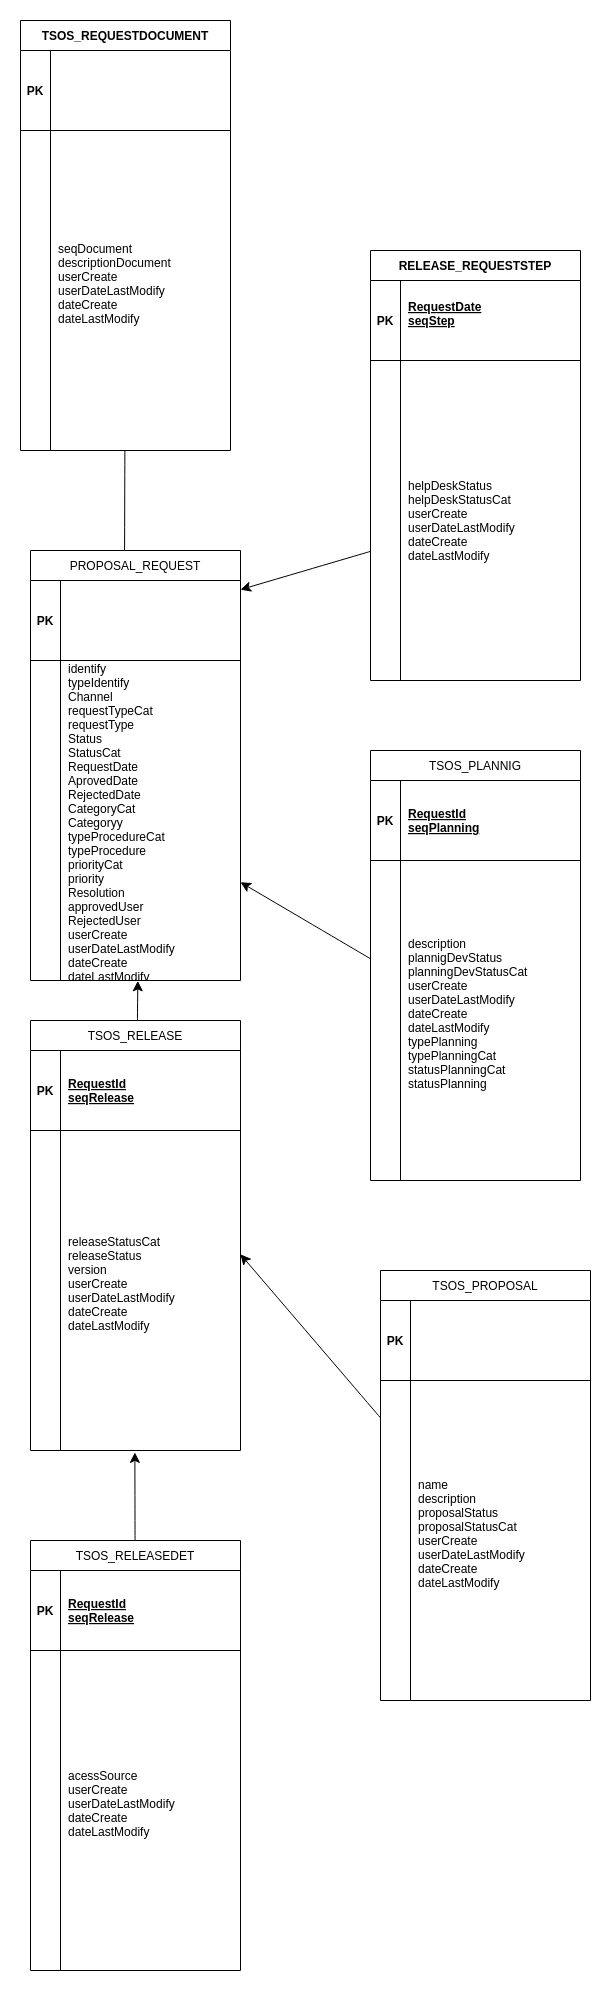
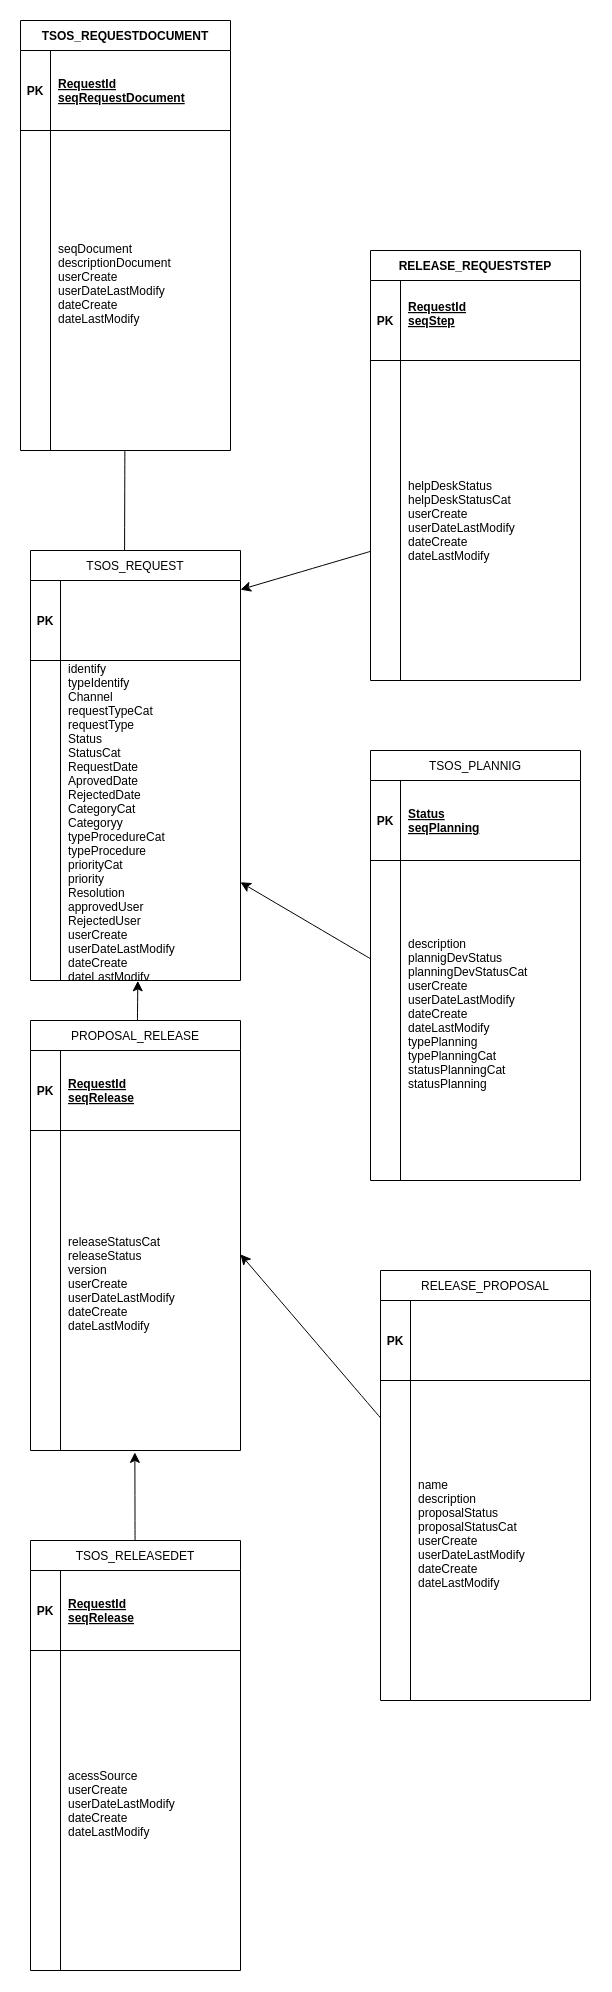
none -> (141, 91)
(445, 307) -> (438, 307)
(135, 566) -> (135, 566)
(438, 814) -> (428, 814)
(135, 1036) -> (135, 1036)
(485, 1286) -> (485, 1286)
